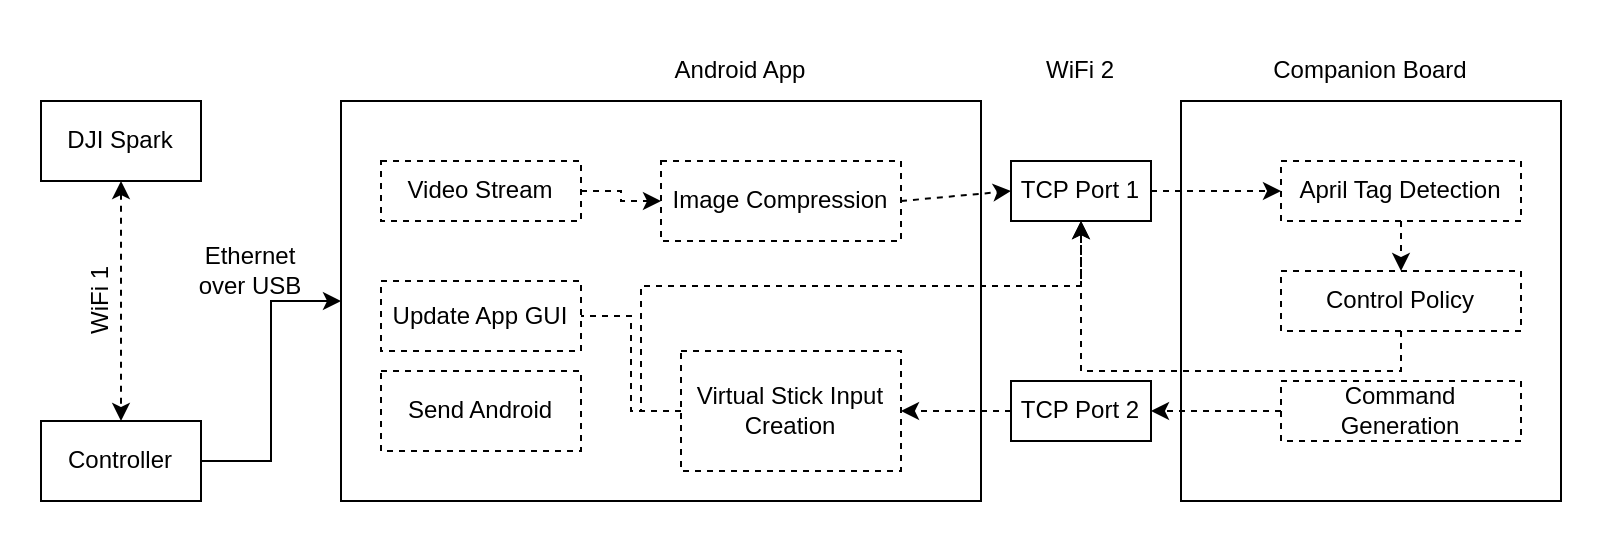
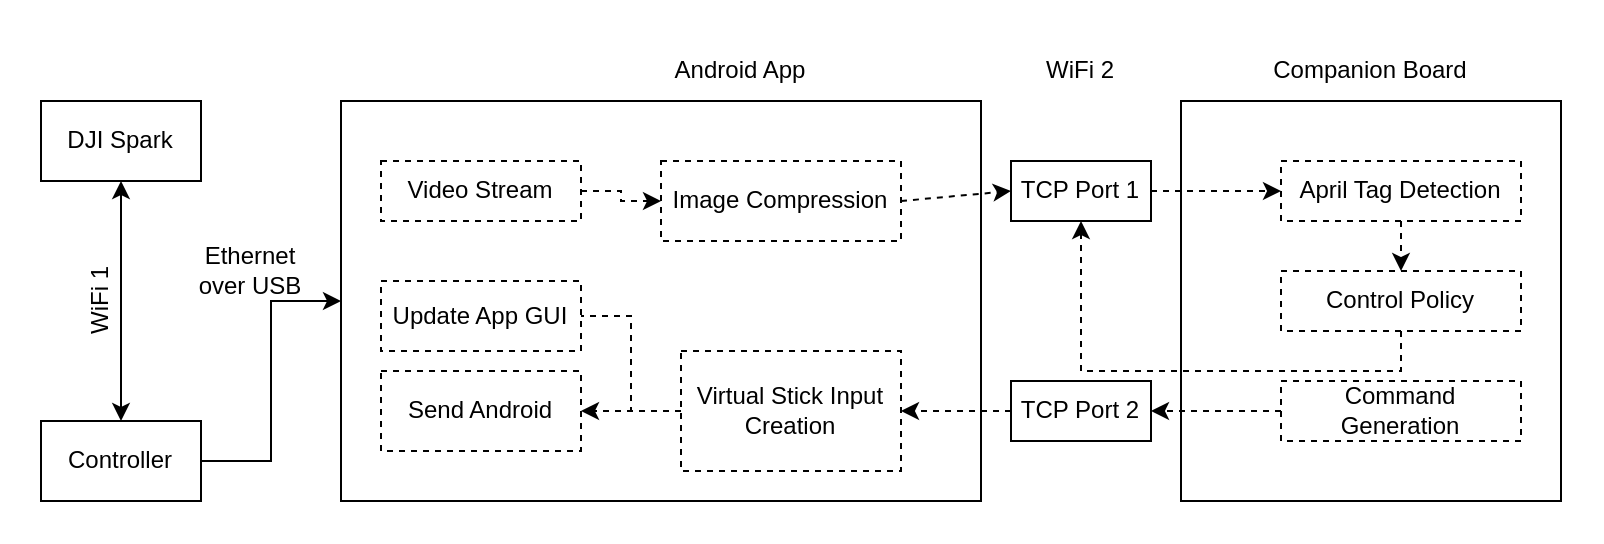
(798, 286) -> (610, 411)
(121, 303) -> (121, 303)
